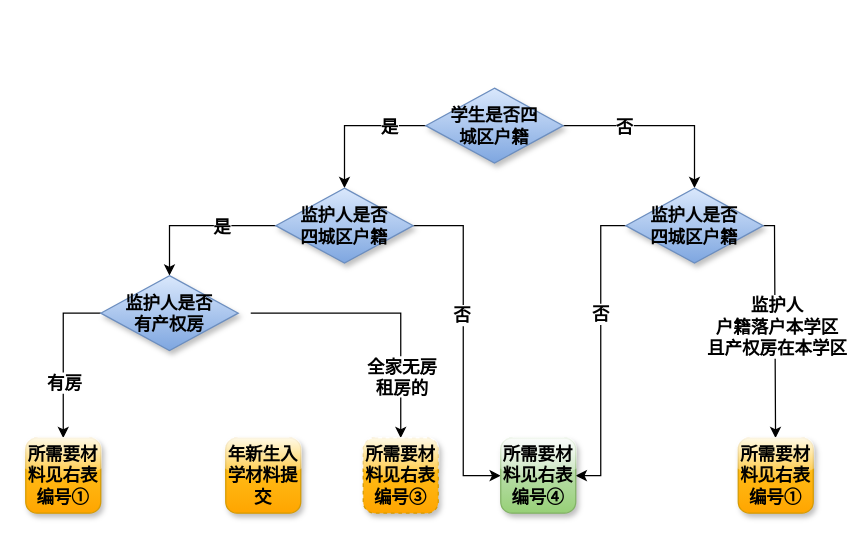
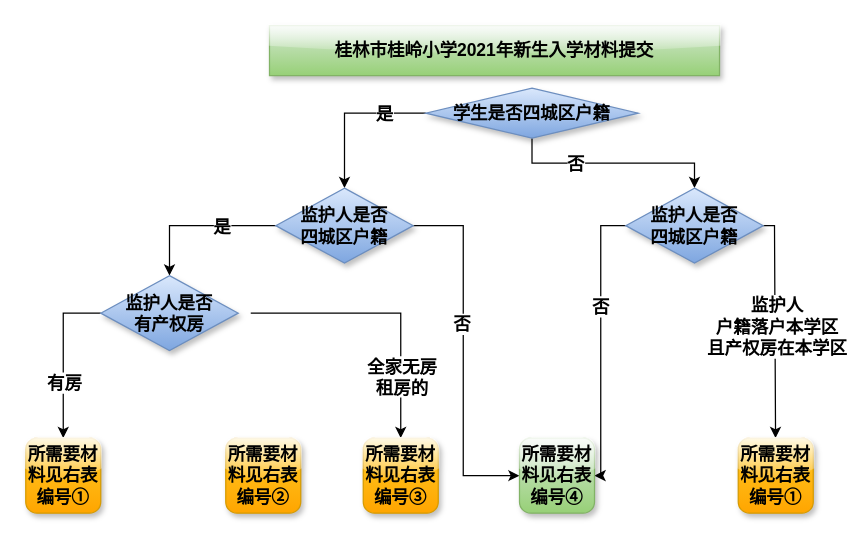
none -> (494, 51)
(494, 126) -> (532, 113)
(263, 476) -> (263, 476)
(401, 476) -> (401, 476)
(538, 476) -> (557, 476)
